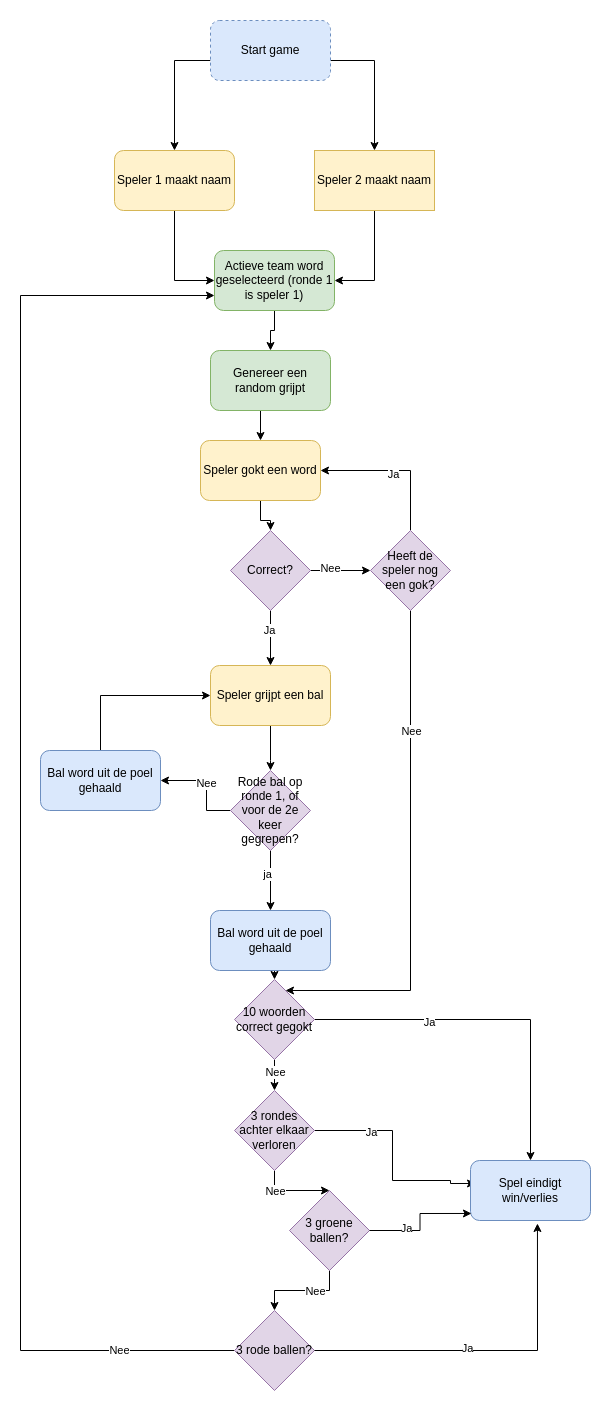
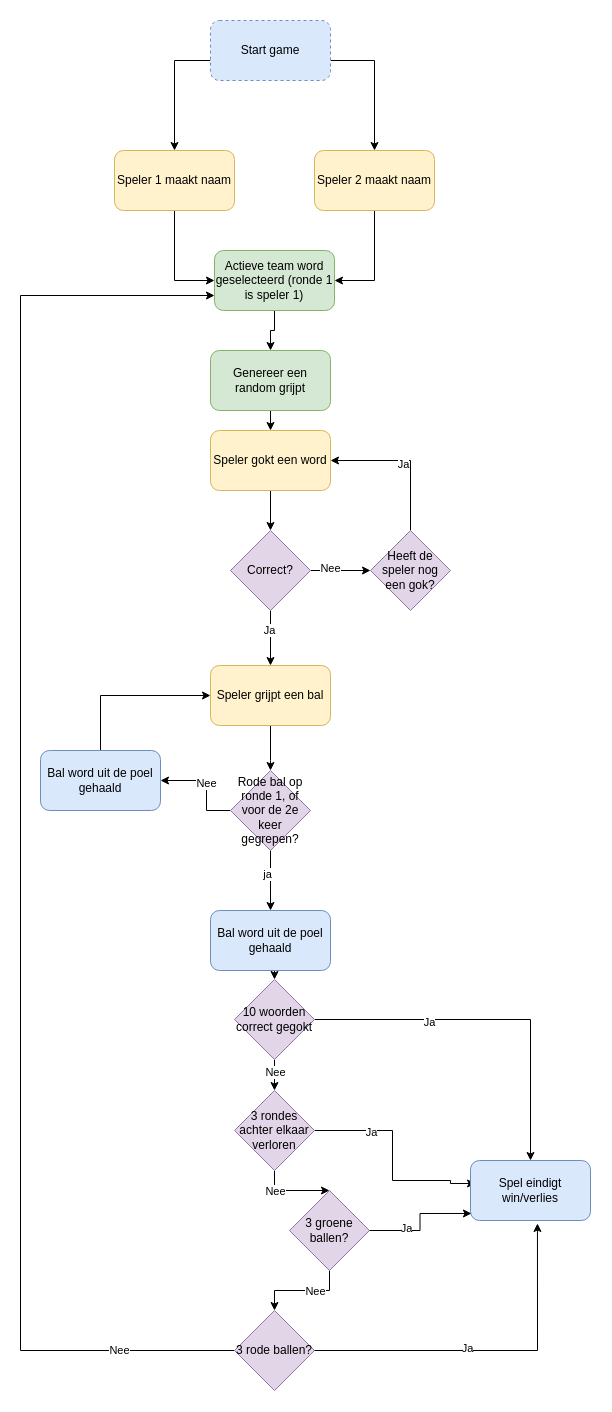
(375, 181) -> (375, 181)
(261, 471) -> (271, 461)
(411, 860) -> none
